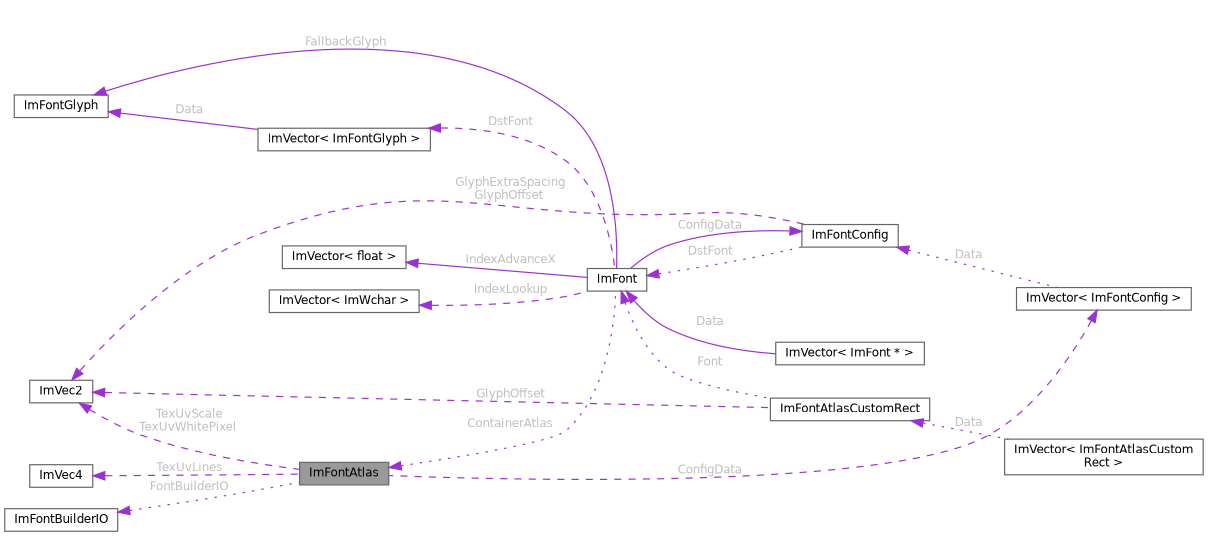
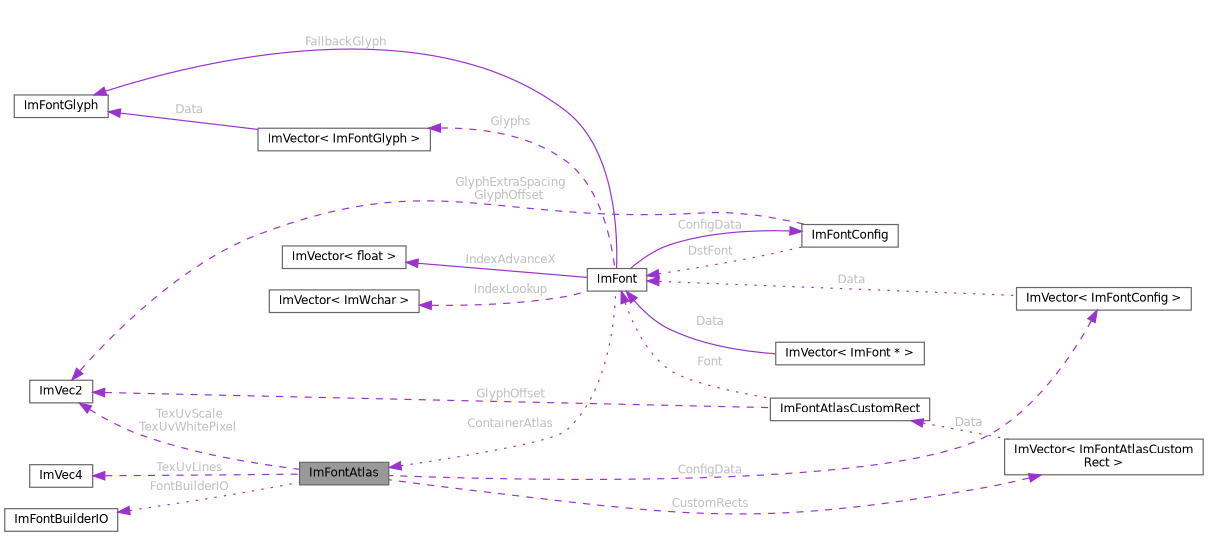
(509, 122) -> (509, 122)
(983, 269) -> (838, 288)
none -> (709, 513)
